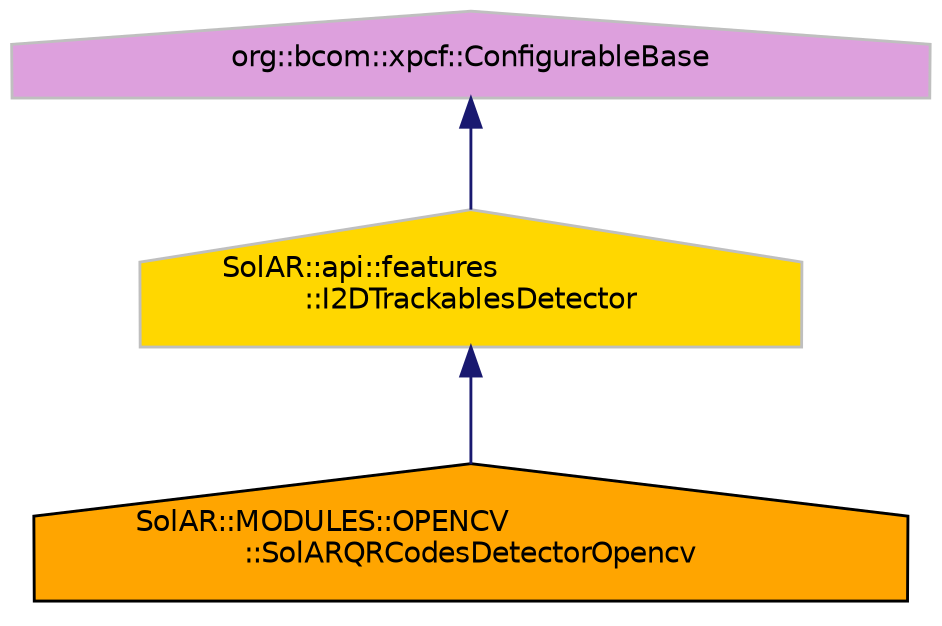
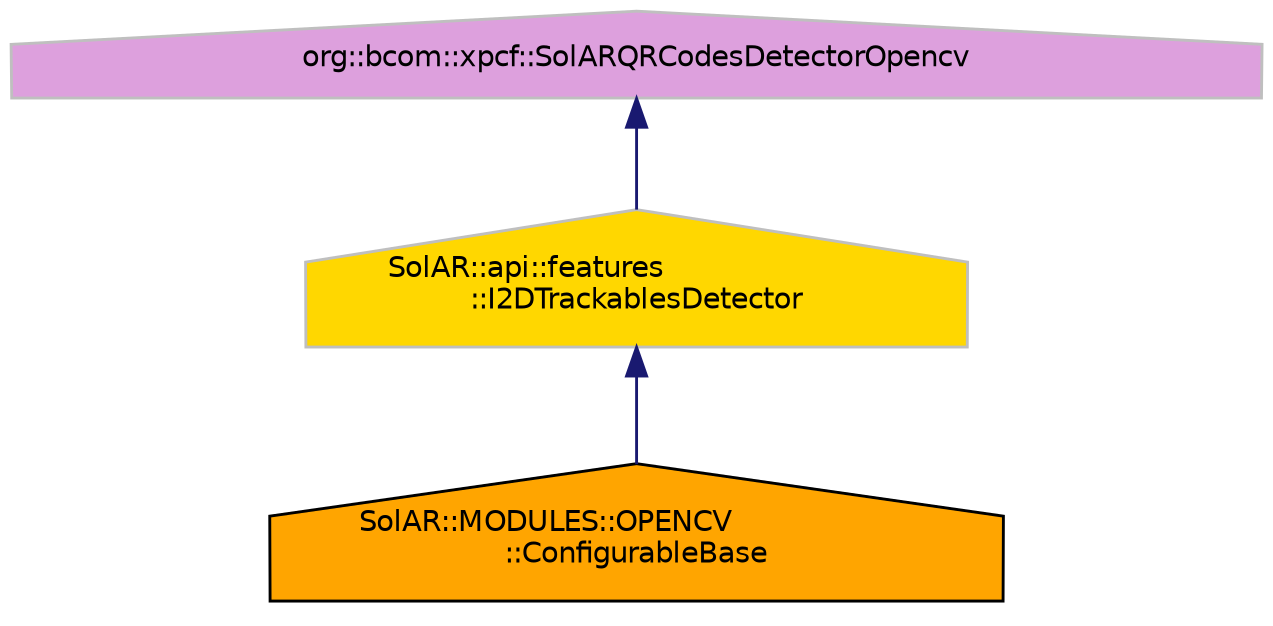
(471, 59) -> (637, 59)
(471, 540) -> (637, 540)
